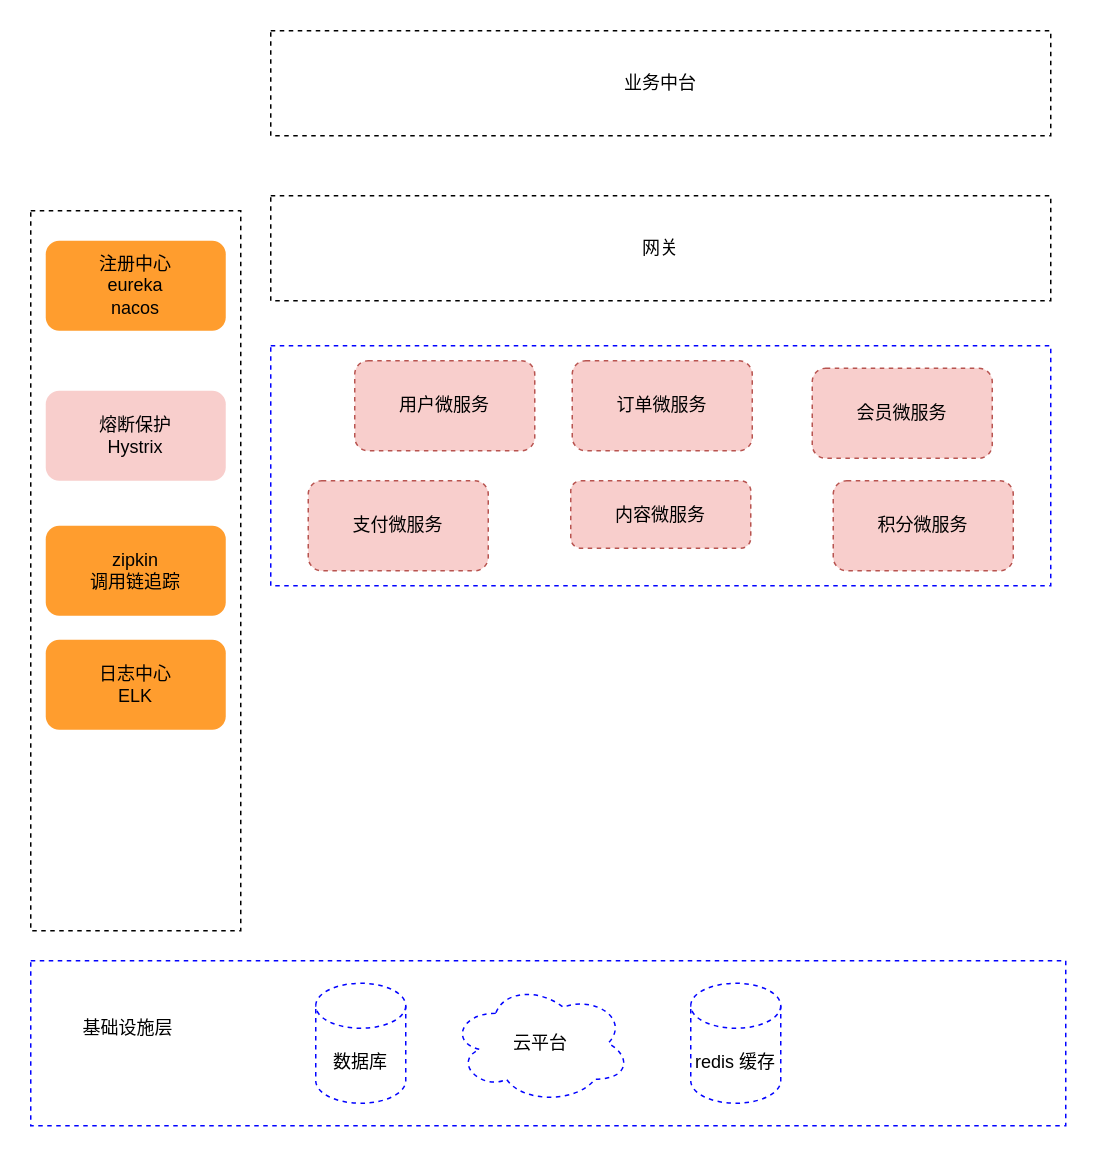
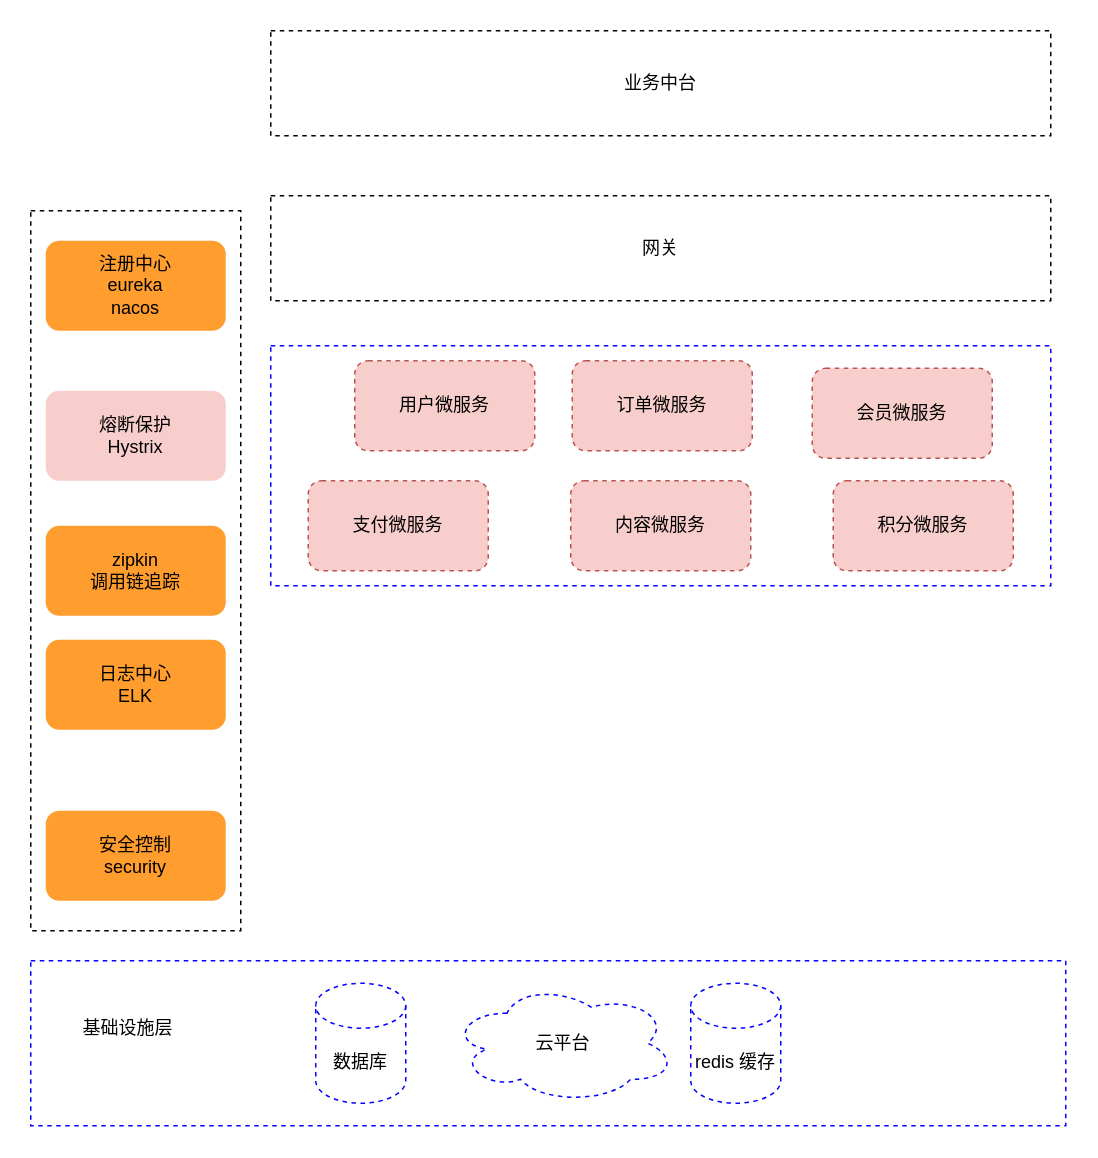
(661, 515) -> (661, 526)
none -> (136, 856)
(541, 1043) -> (563, 1043)
